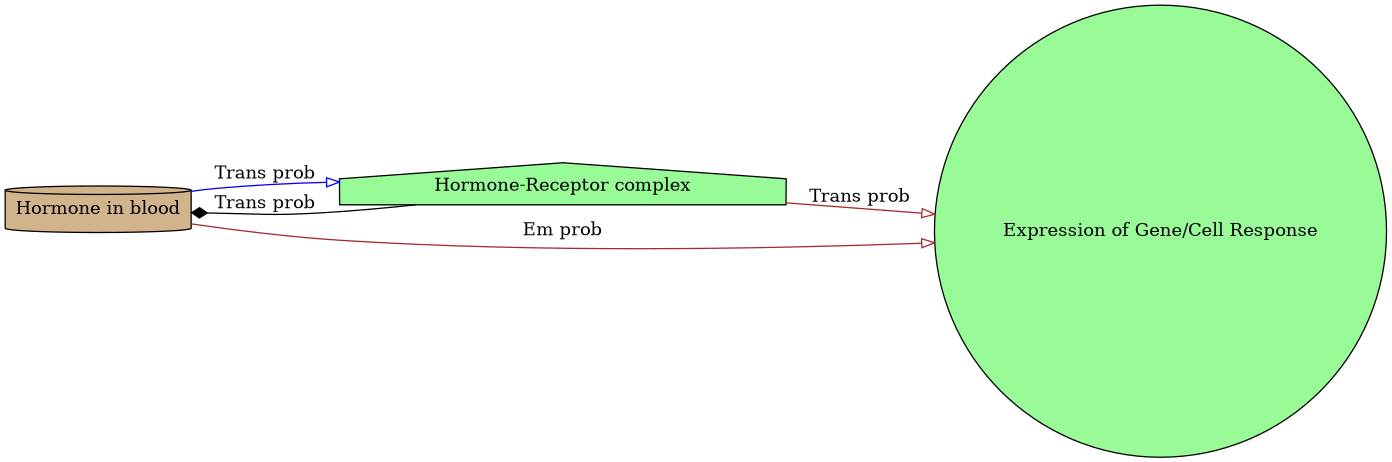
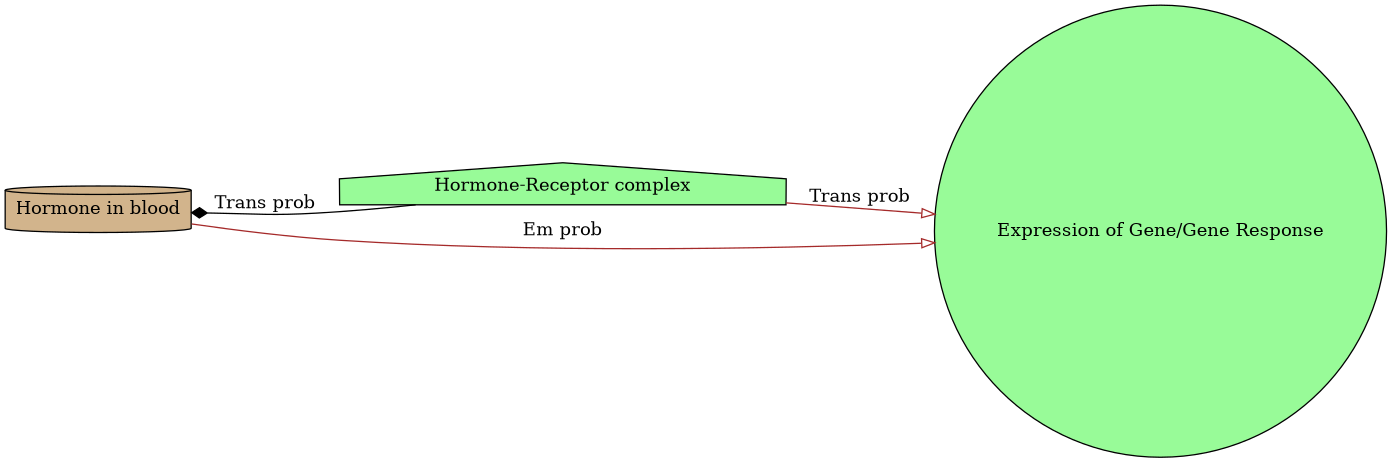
(259, 185) -> none
(1160, 231) -> (1160, 231)
